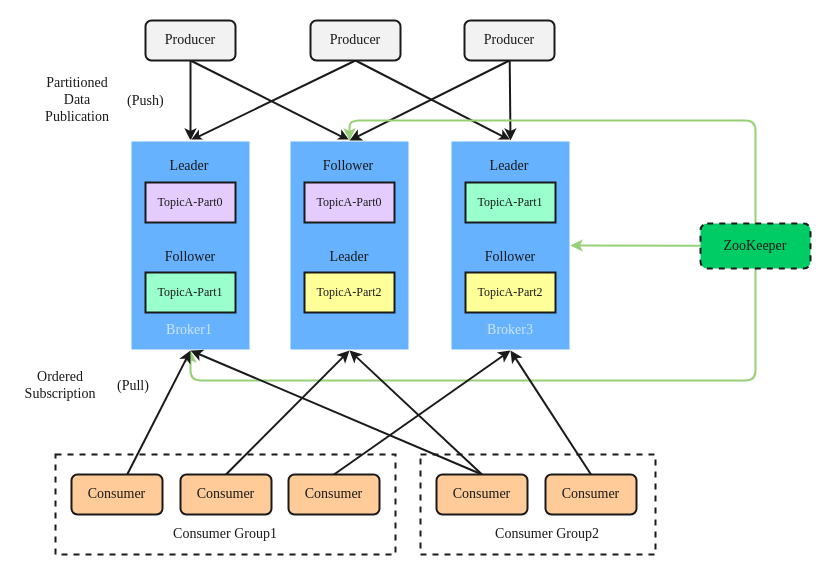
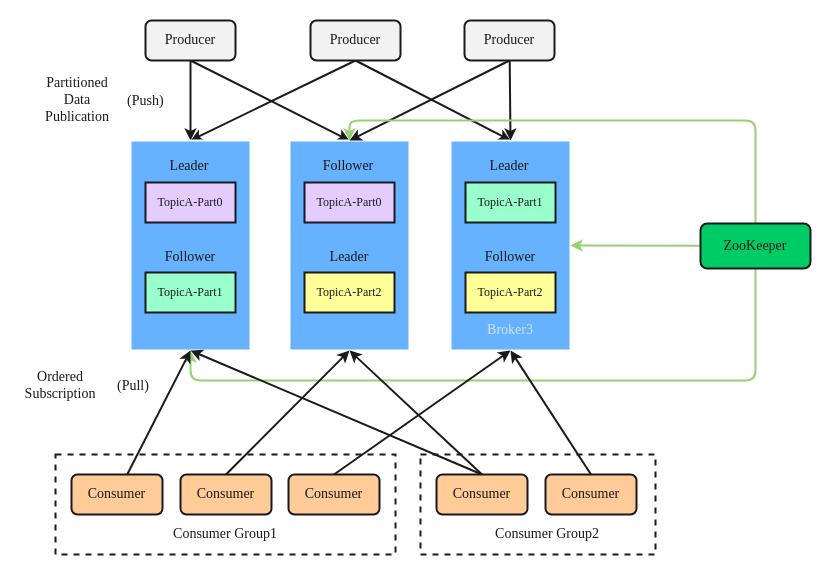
(756, 246) -> (756, 246)
(190, 331) -> none
